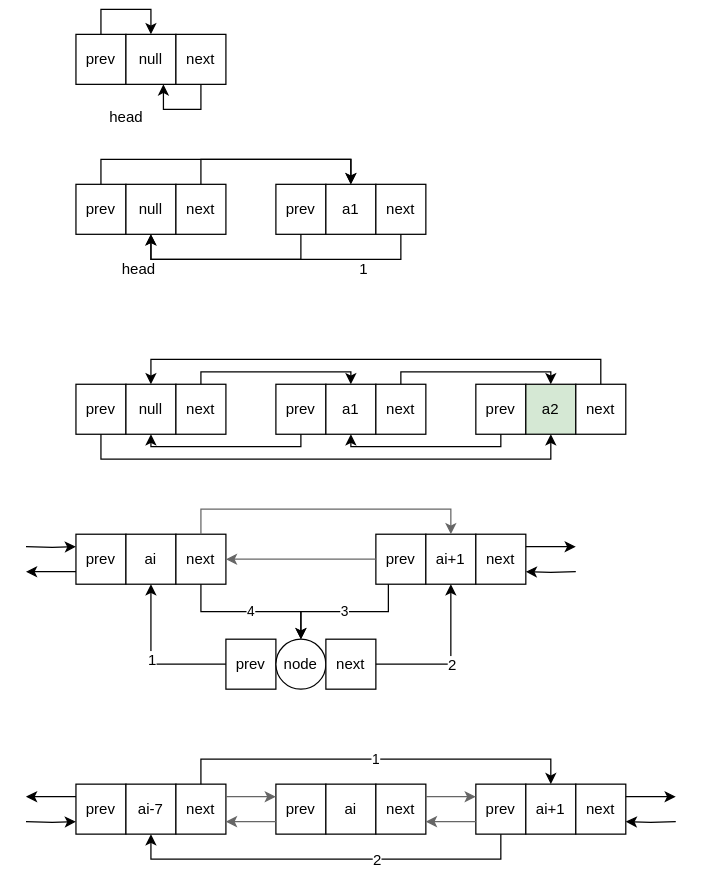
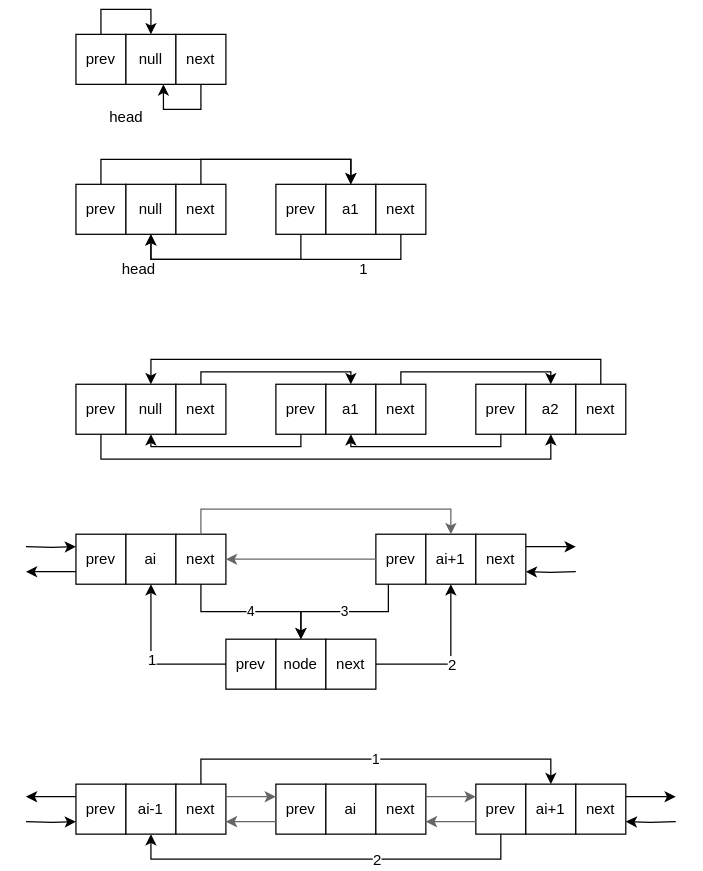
(551, 409) -> (551, 409)
(301, 664) -> (301, 664)
(151, 809) -> (151, 809)
